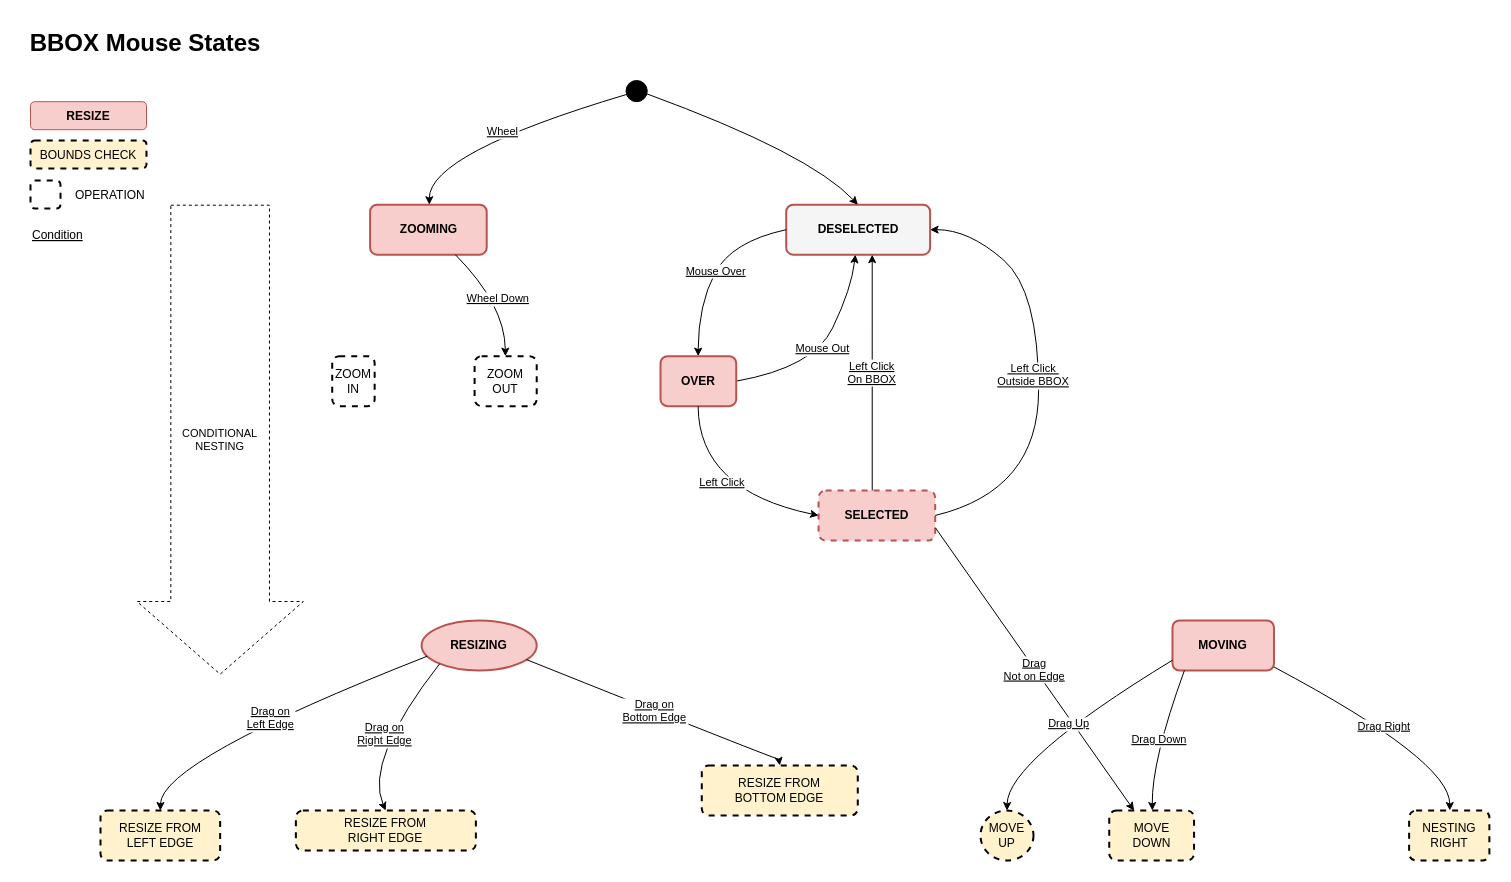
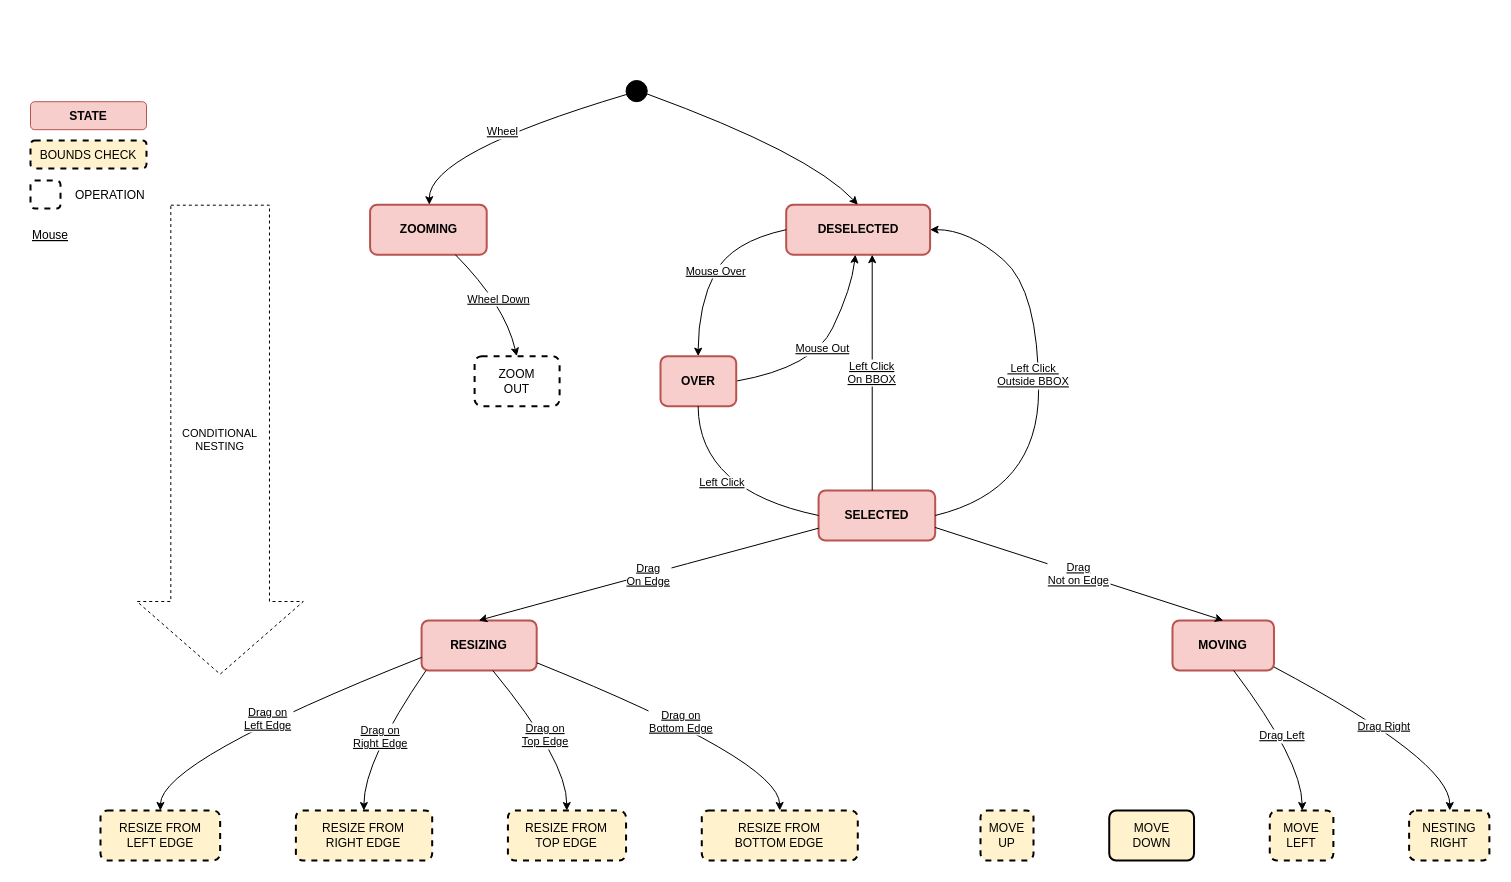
(146, 41) -> none
(88, 116) -> (88, 116)
(858, 230) -> (858, 230)
(59, 235) -> (49, 235)
(353, 381) -> none
(506, 381) -> (517, 381)
(810, 514) -> (813, 514)
(877, 515) -> (877, 515)
none -> (573, 595)
(479, 645) -> (479, 645)
(1033, 666) -> (1141, 594)
(1080, 721) -> none
none -> (539, 732)
none -> (1276, 732)
(1163, 736) -> none
(780, 791) -> (780, 836)
(386, 831) -> (364, 836)
none -> (567, 836)
(1007, 836) -> (1007, 836)
(1152, 836) -> (1152, 836)
none -> (1302, 836)
